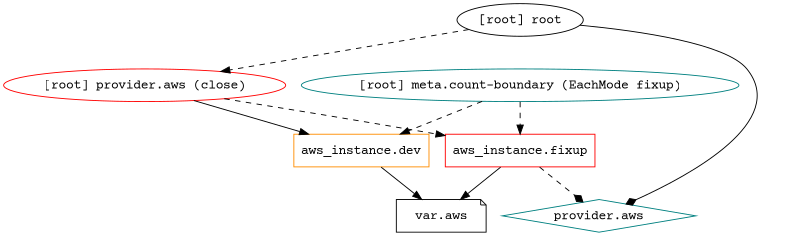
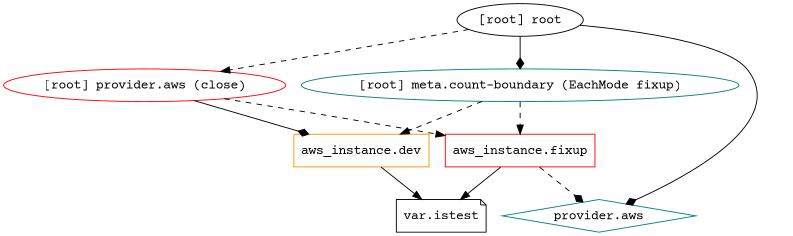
none -> (520, 47)
(247, 116) -> (247, 116)
(441, 216) -> (441, 216)
